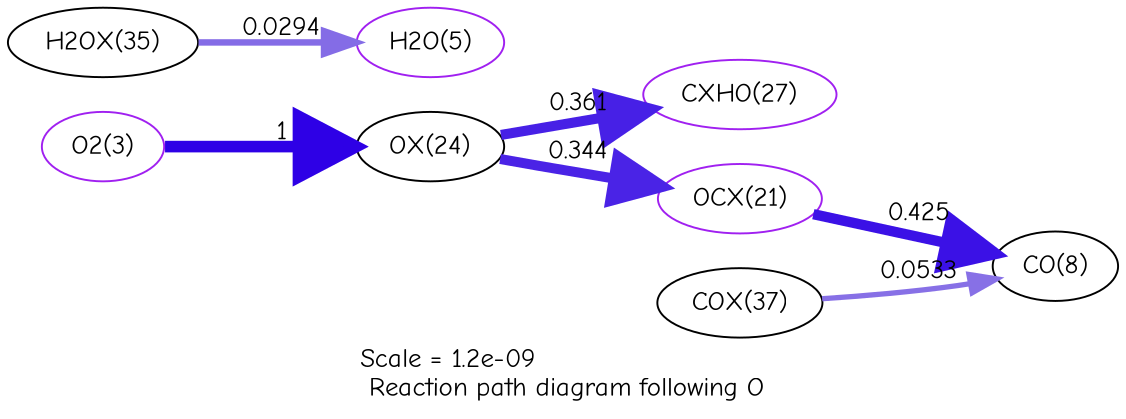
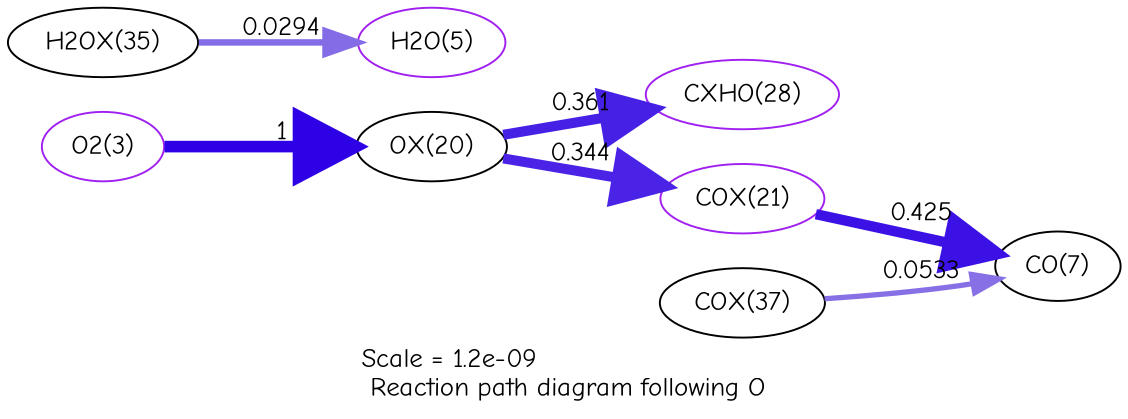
(740, 95) -> (742, 95)
(430, 147) -> (432, 147)
(740, 199) -> (742, 199)
(1055, 266) -> (1058, 266)
